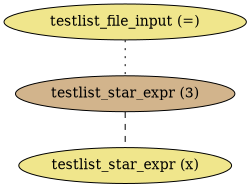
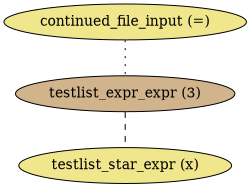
(125, 22) -> (125, 22)
(125, 94) -> (125, 94)
